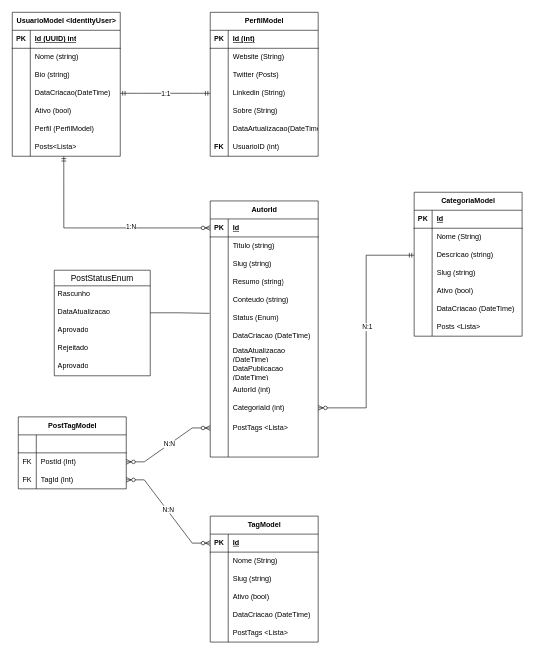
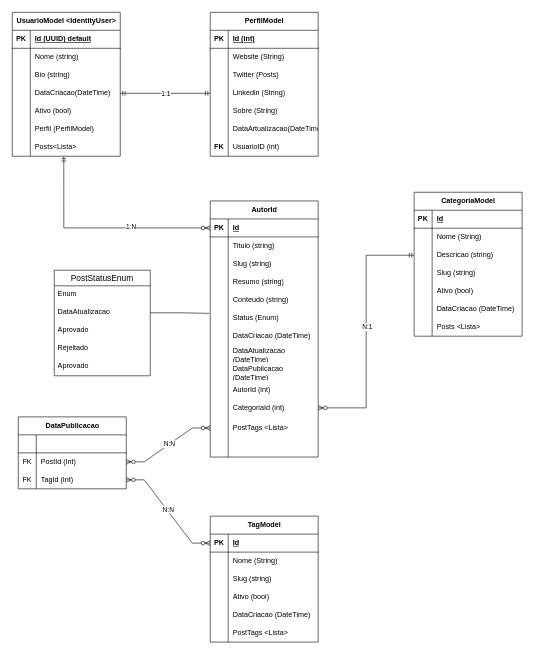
(59, 39) -> (67, 39)
(74, 294) -> (66, 294)
(73, 426) -> (73, 426)
